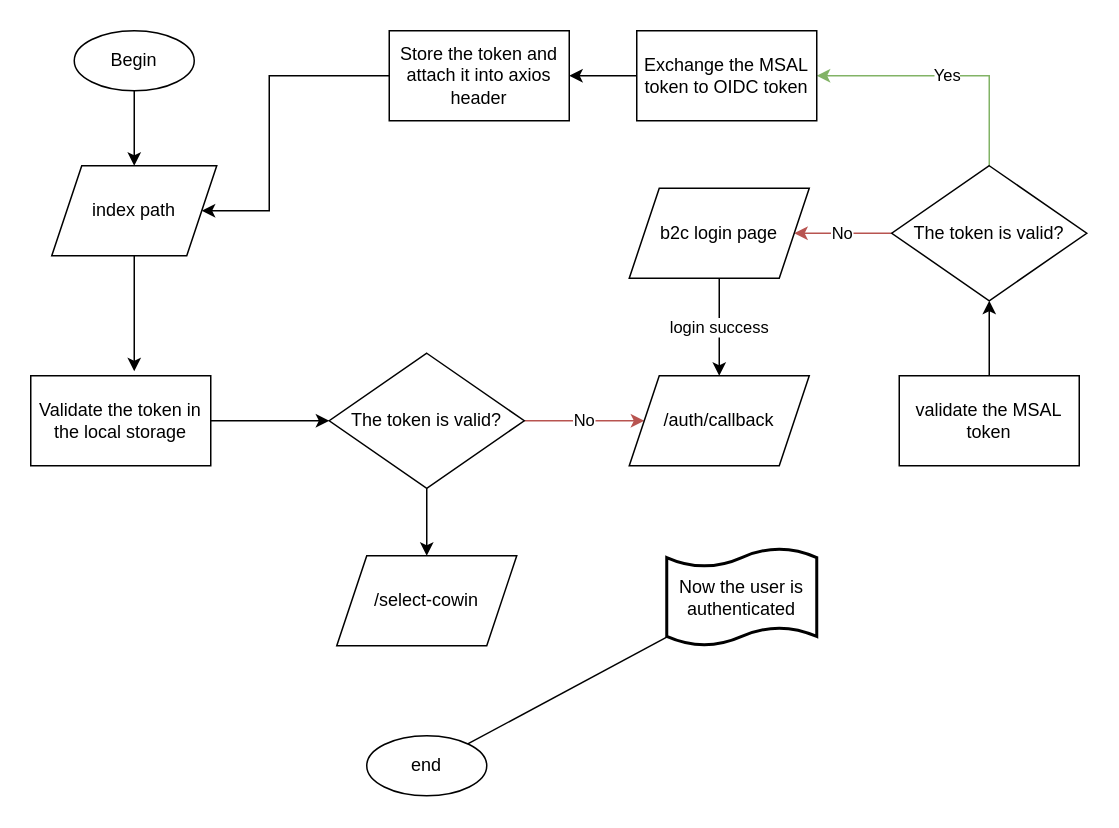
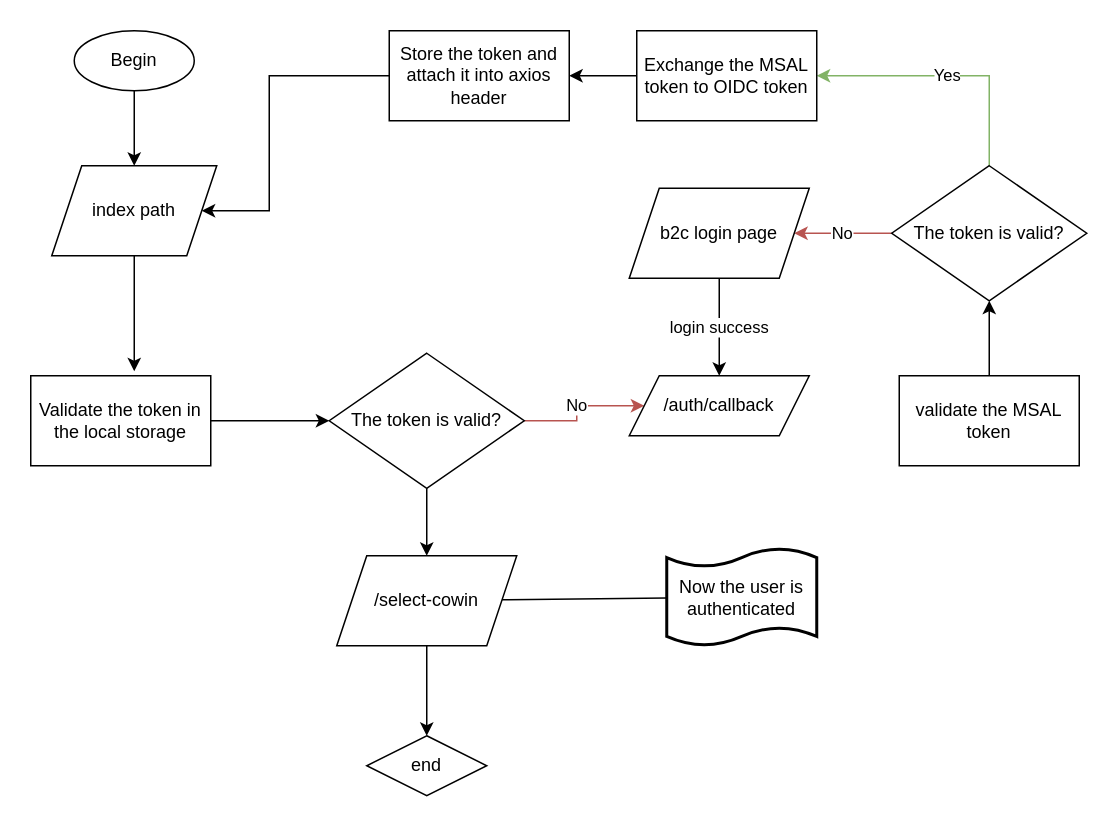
(719, 421) -> (719, 406)
none -> (427, 686)
(568, 690) -> (584, 599)
(427, 766) -> (427, 766)
